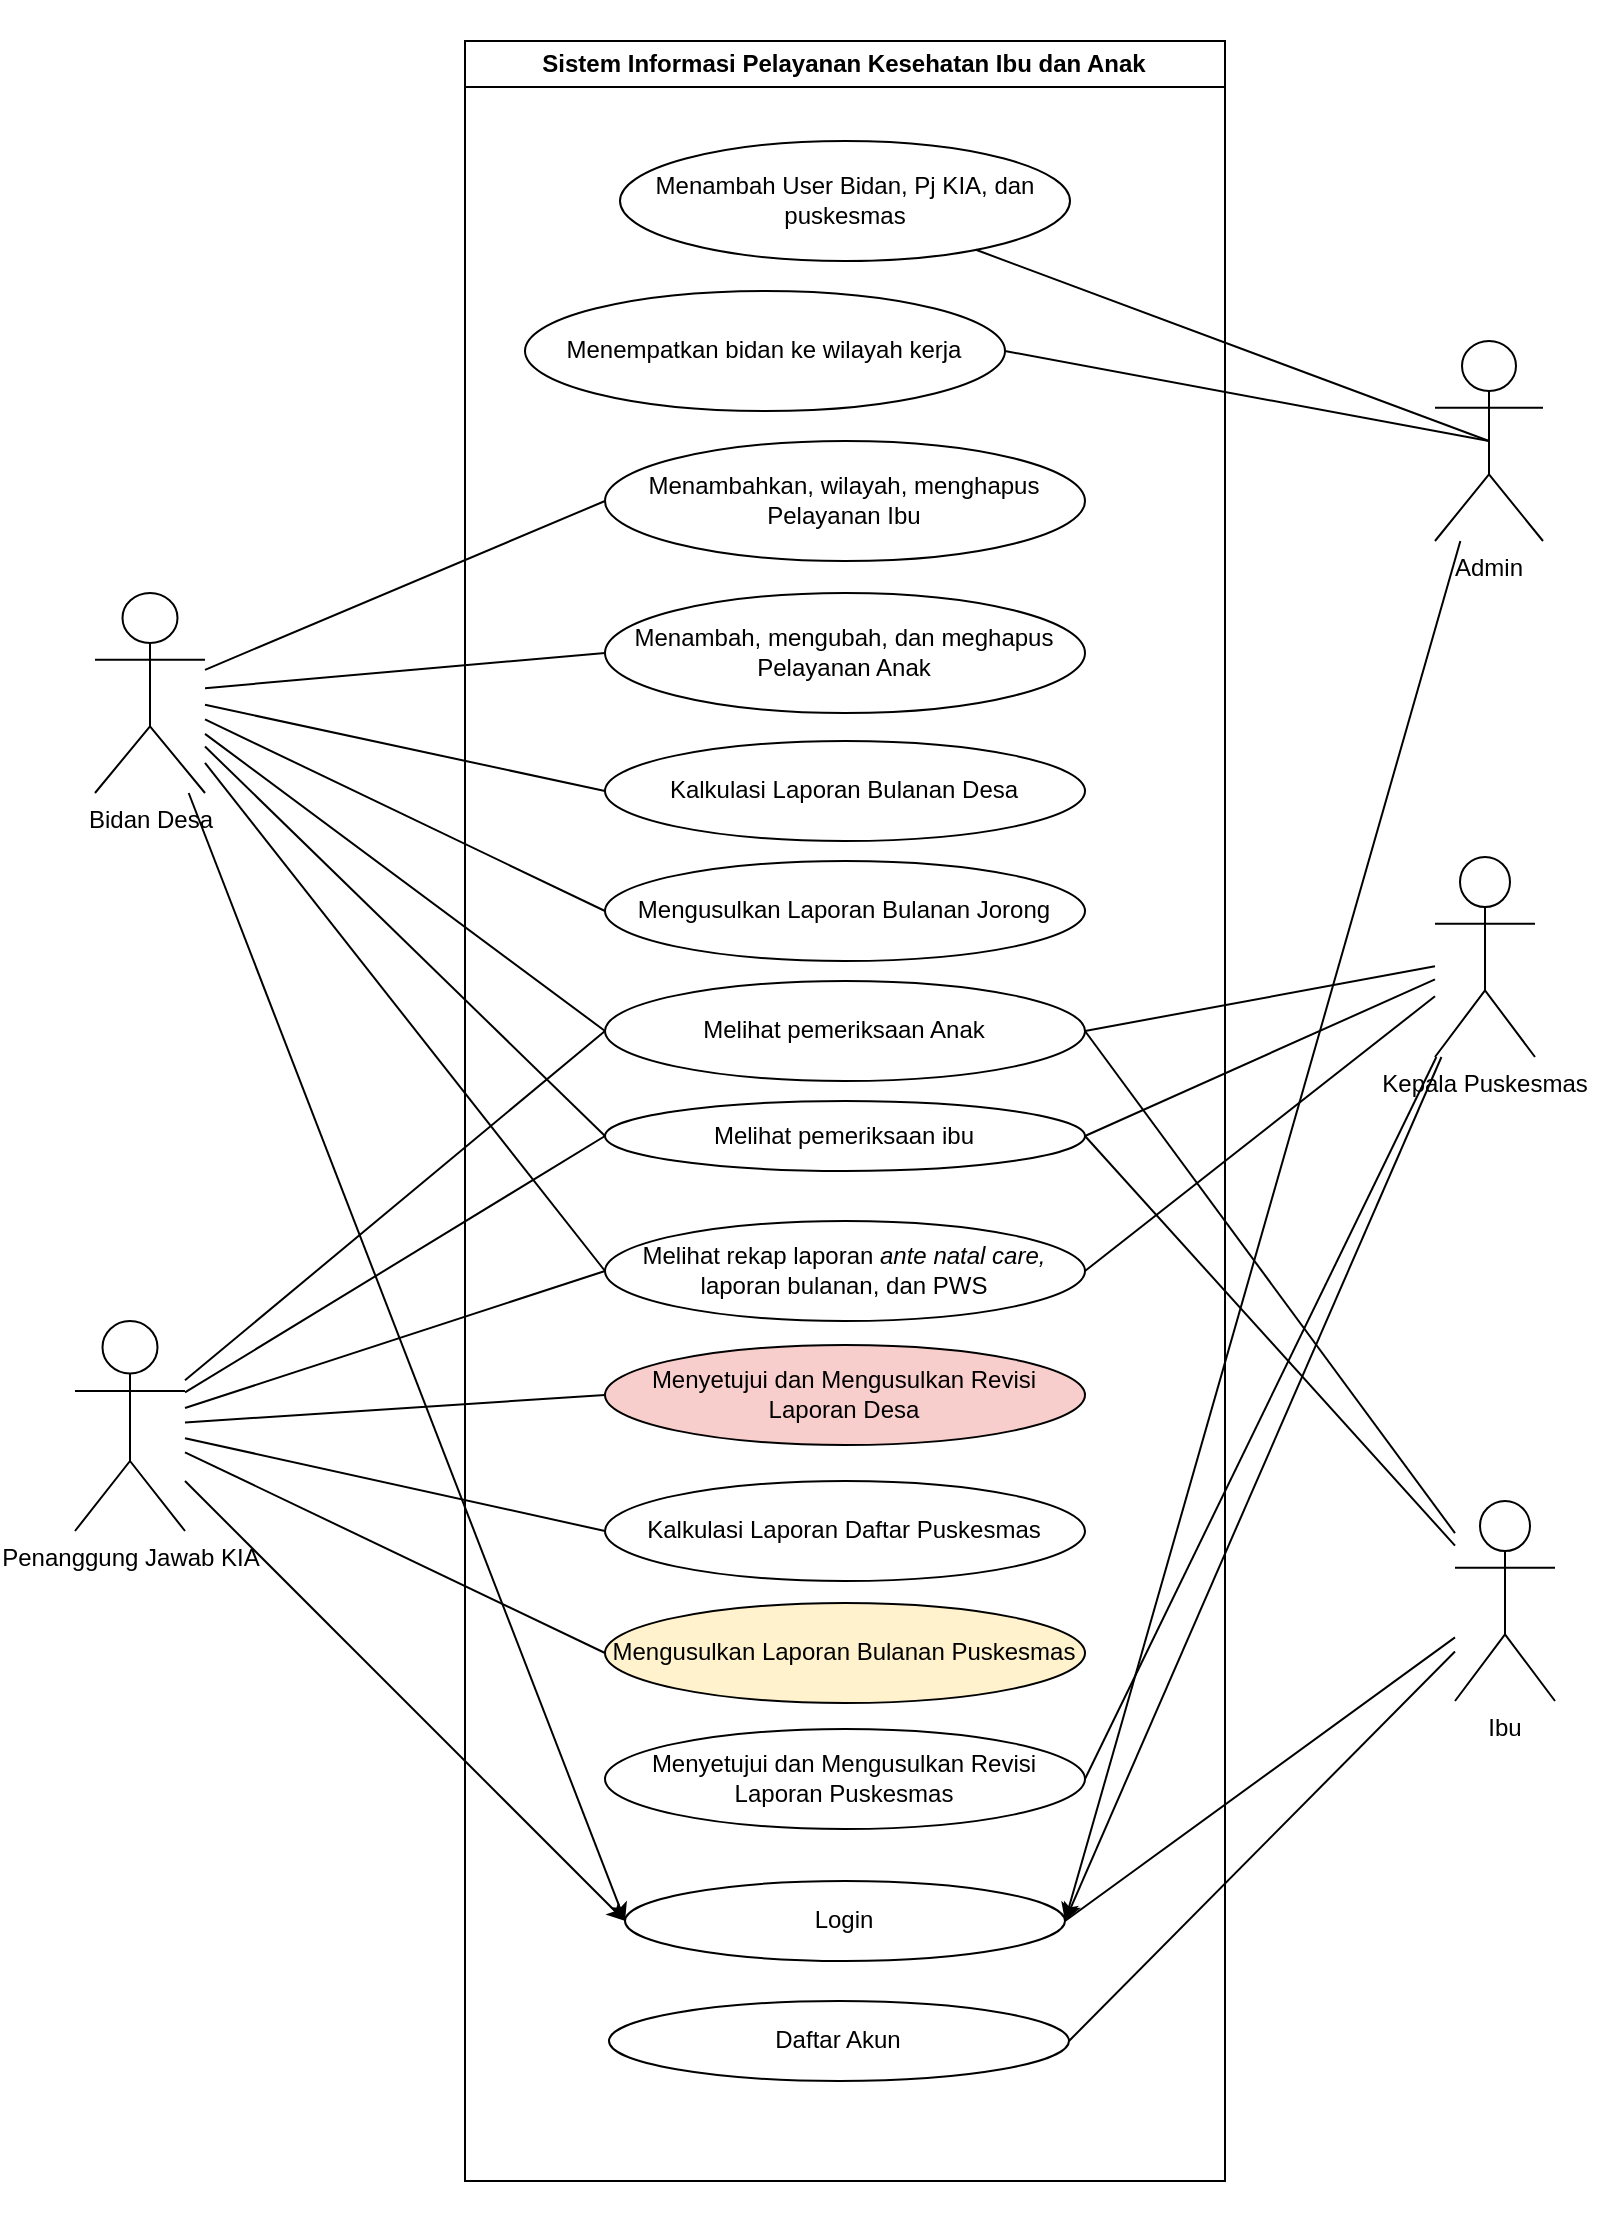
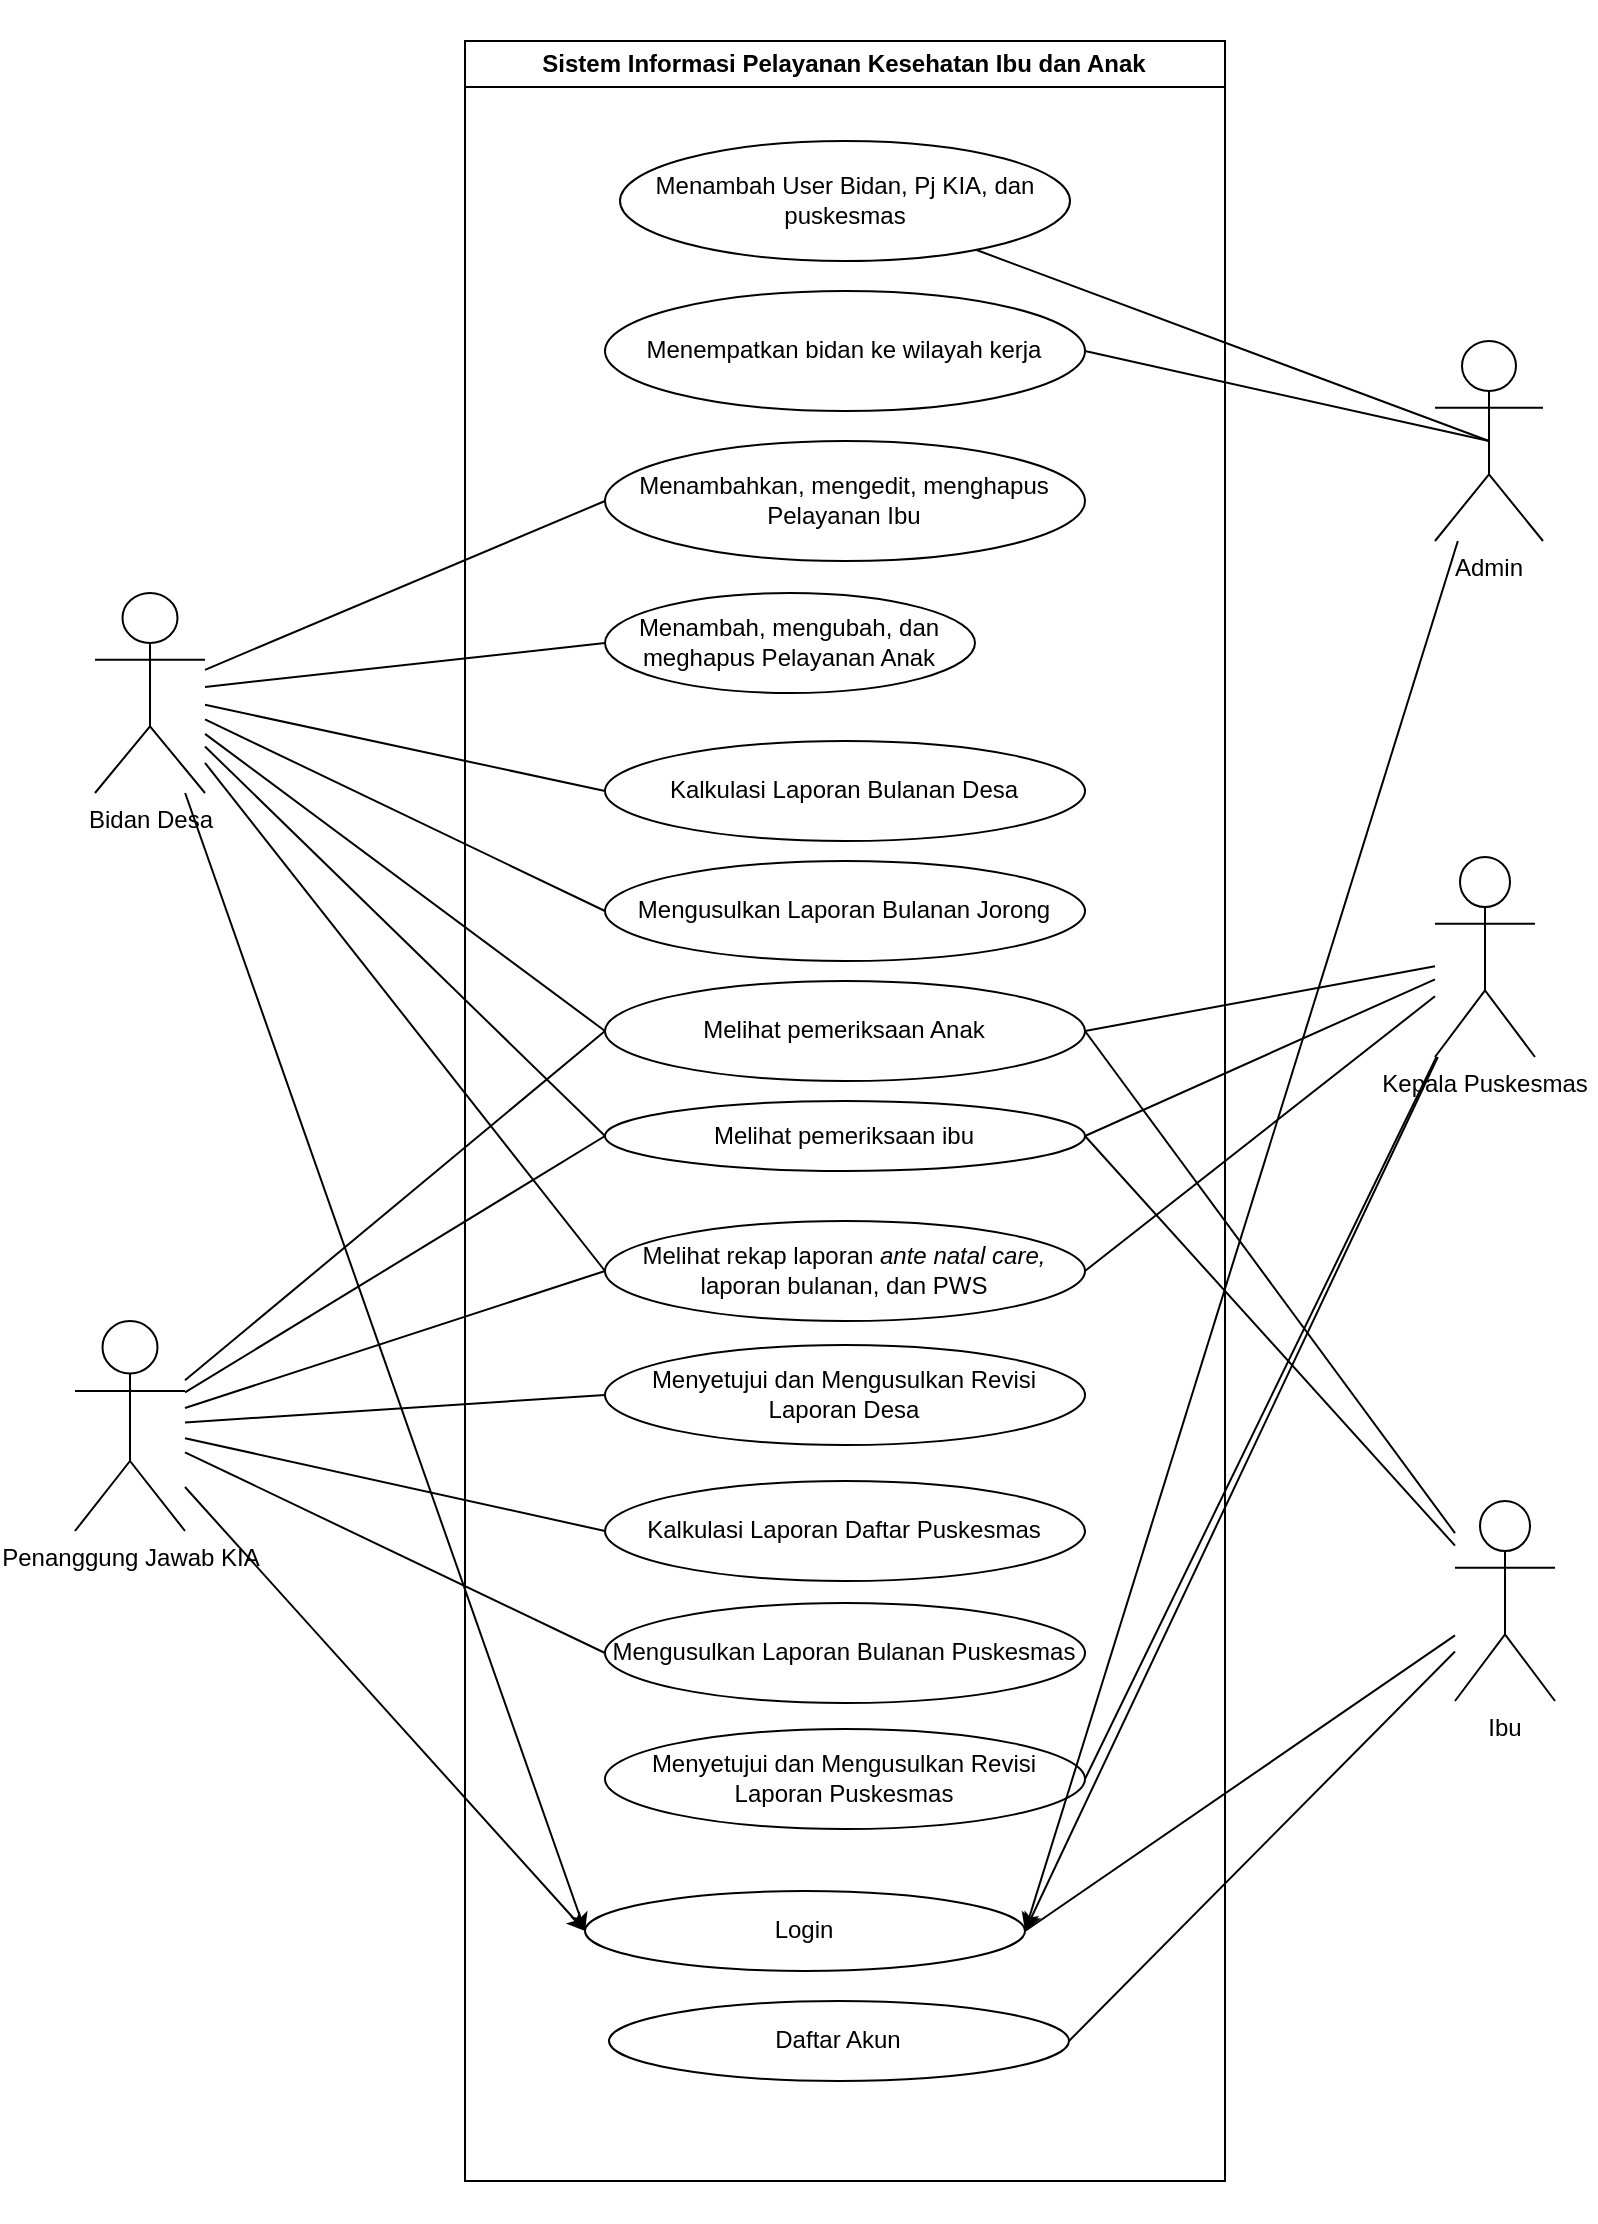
(765, 351) -> (845, 351)
(845, 501) -> (845, 501)
(845, 653) -> (790, 643)
(845, 1395) -> (845, 1395)
(845, 1653) -> (845, 1653)
(845, 1921) -> (805, 1931)
